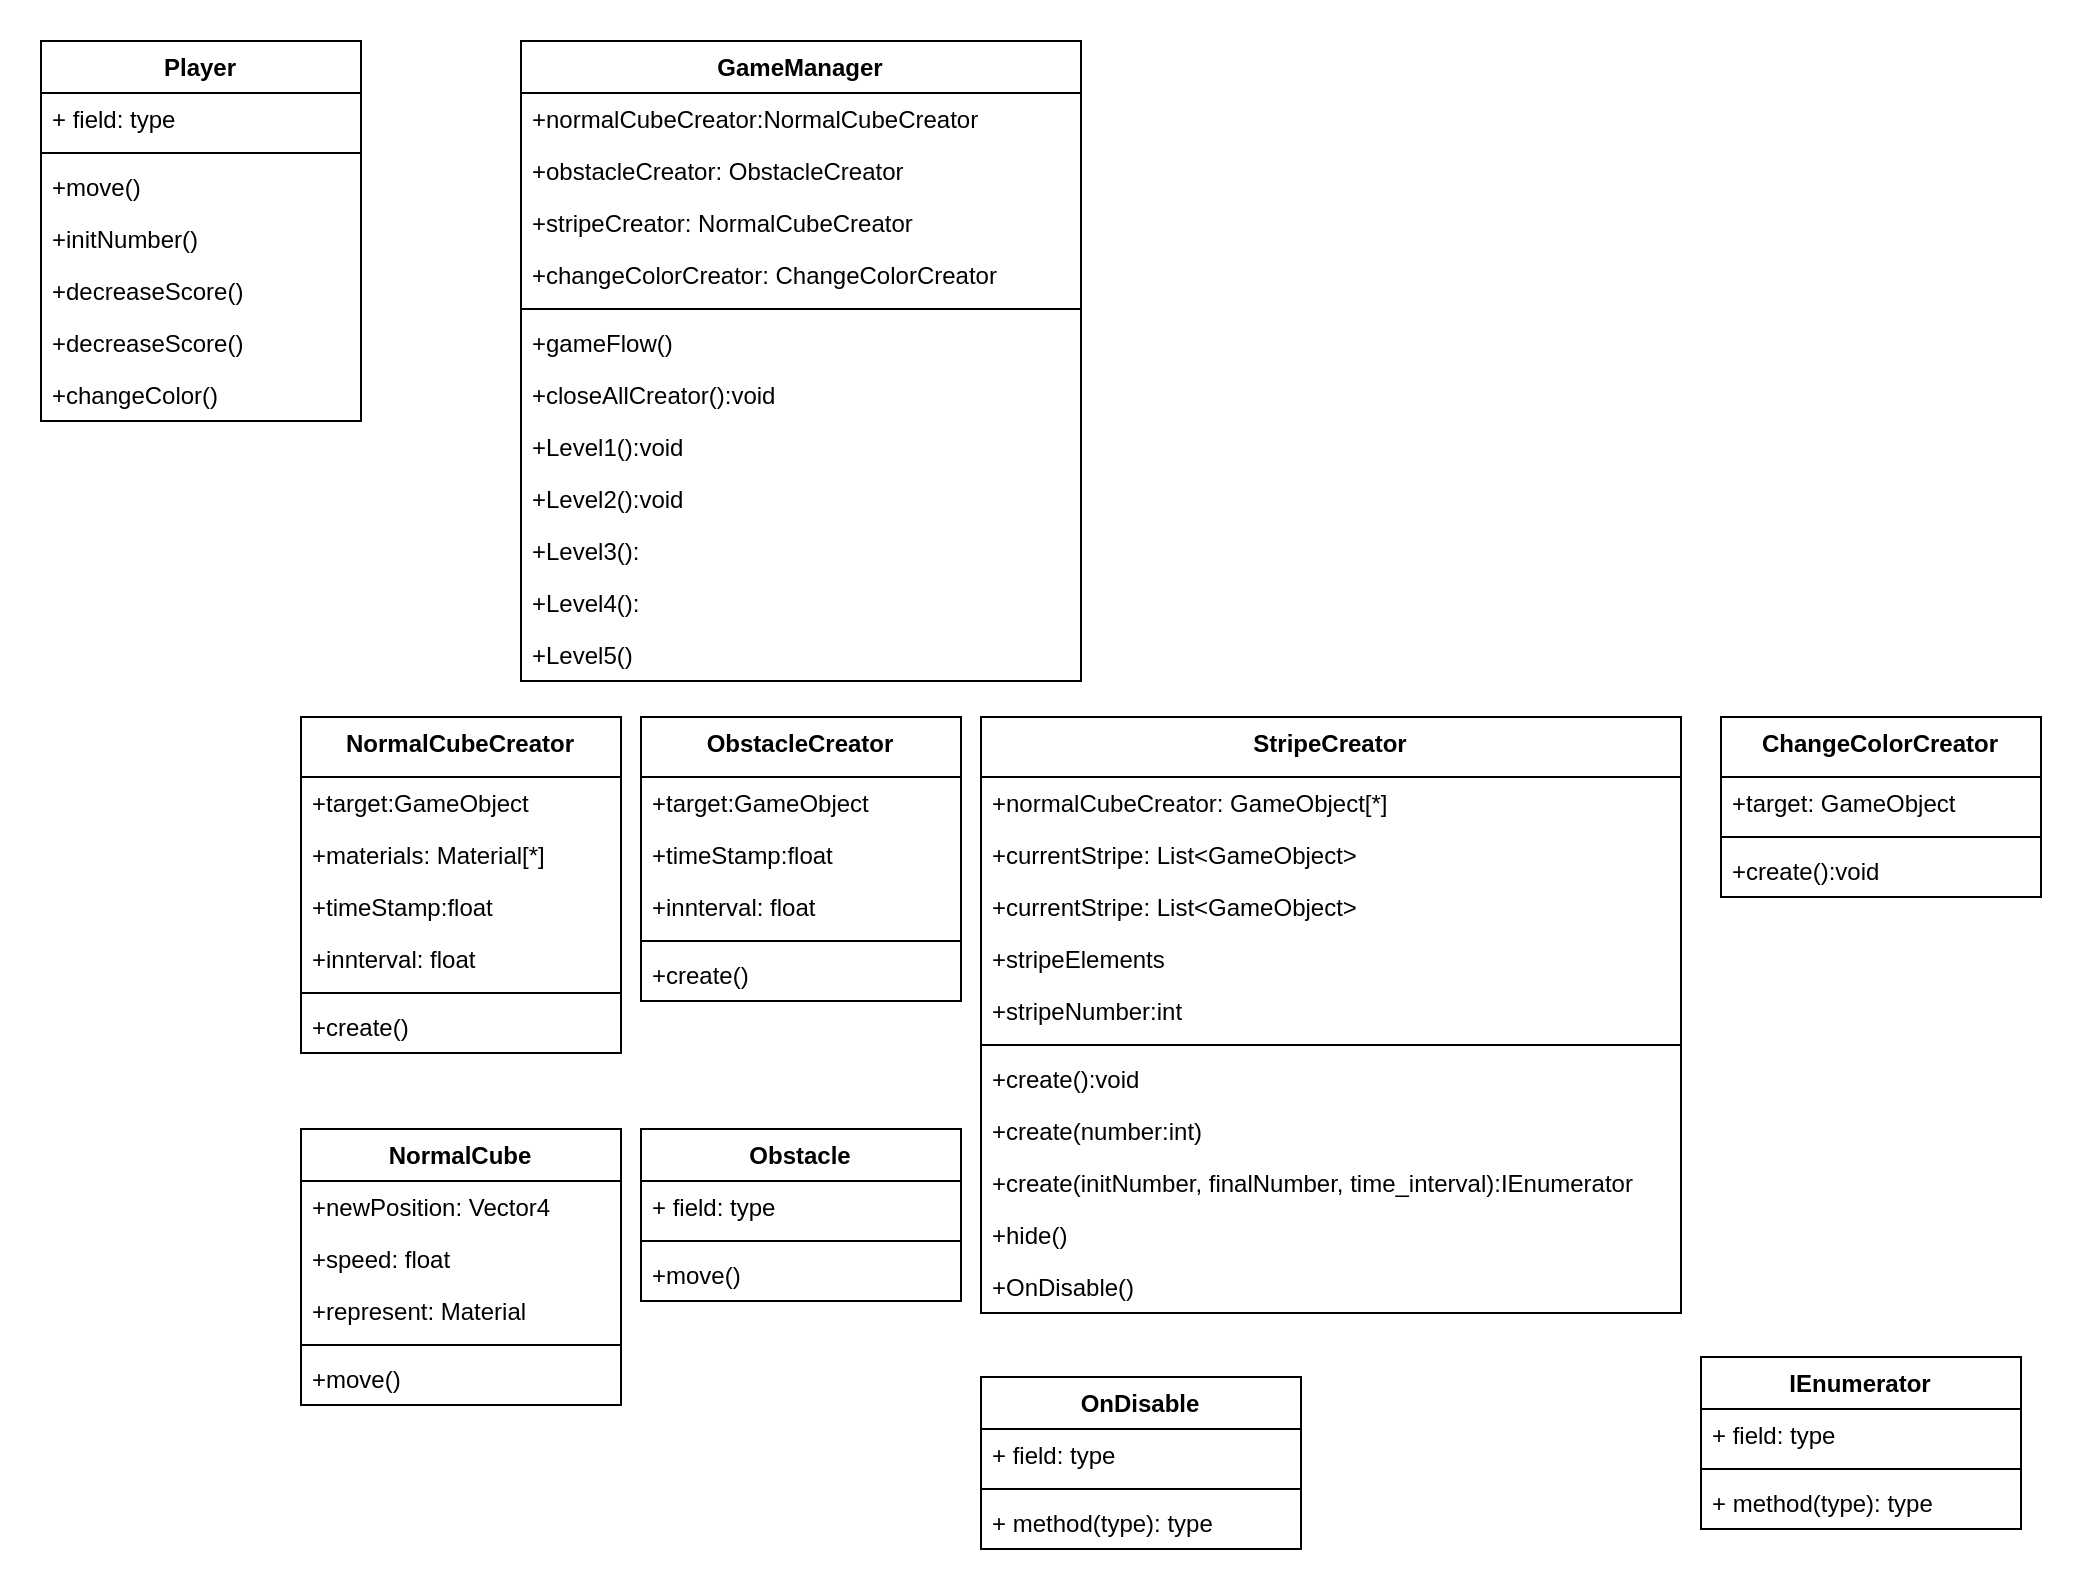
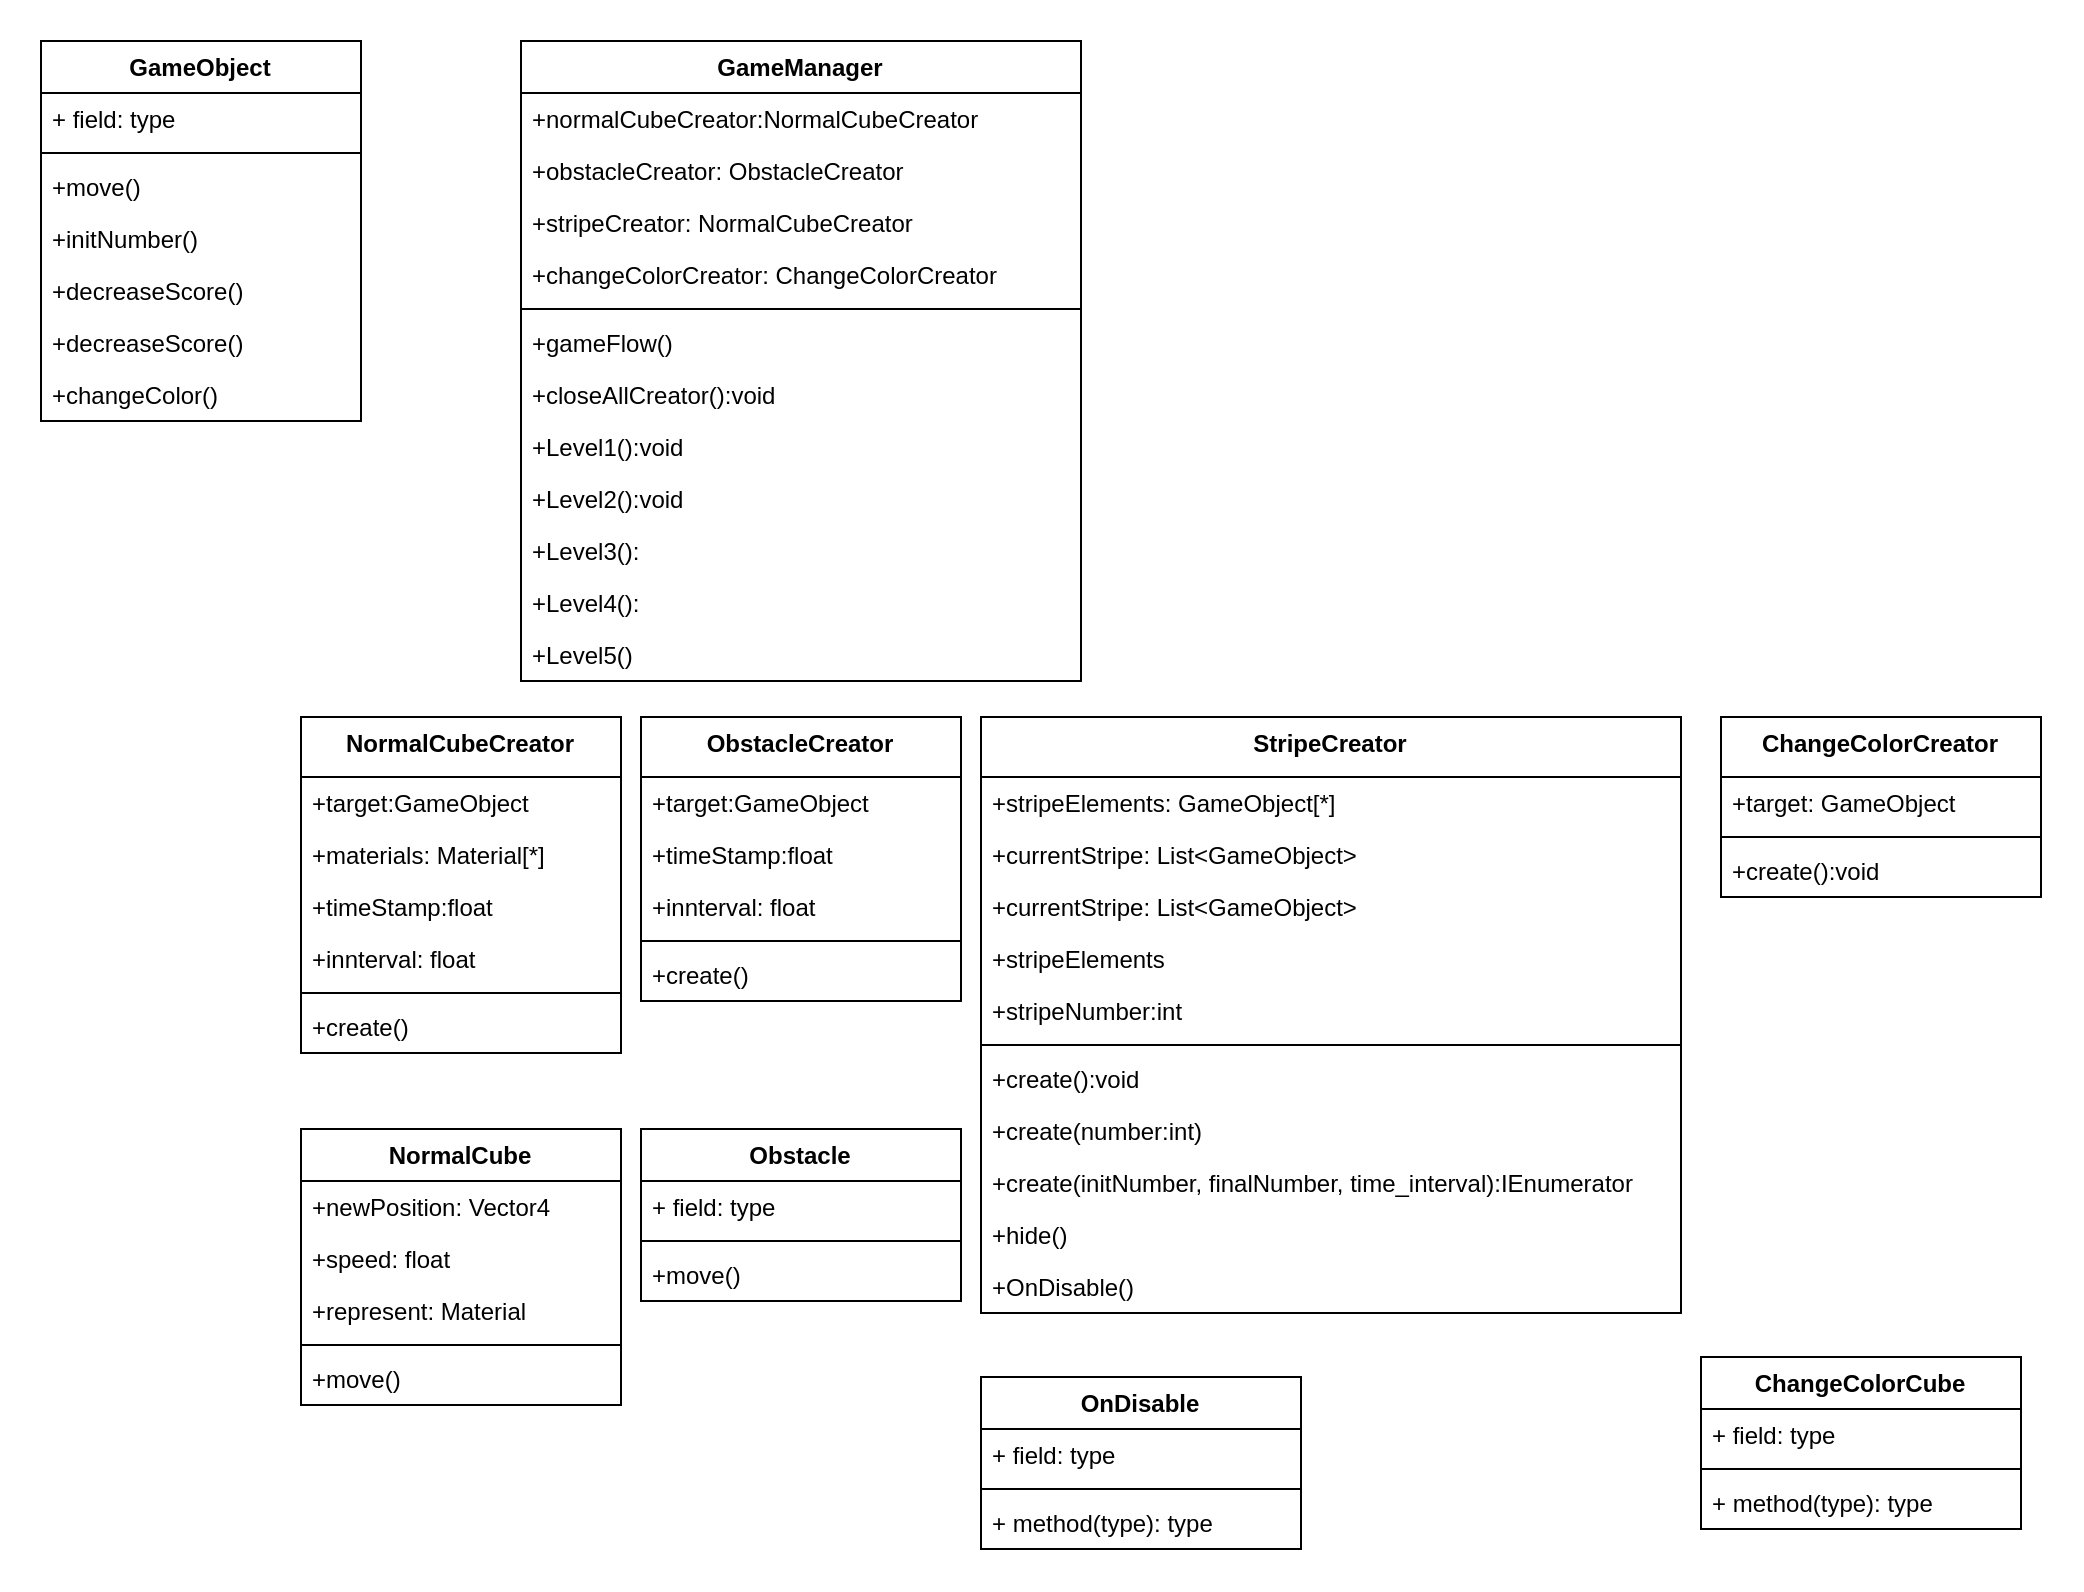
(200, 68) -> (200, 68)
(1204, 804) -> (1181, 804)
(1860, 1384) -> (1860, 1384)
